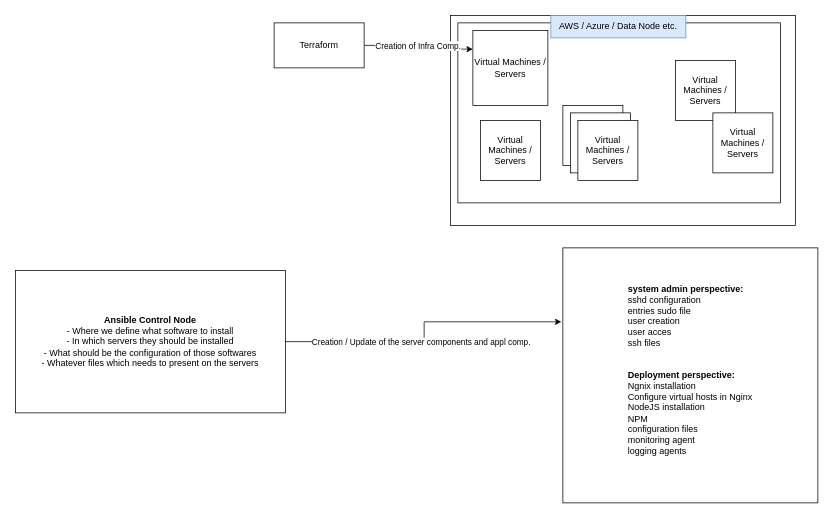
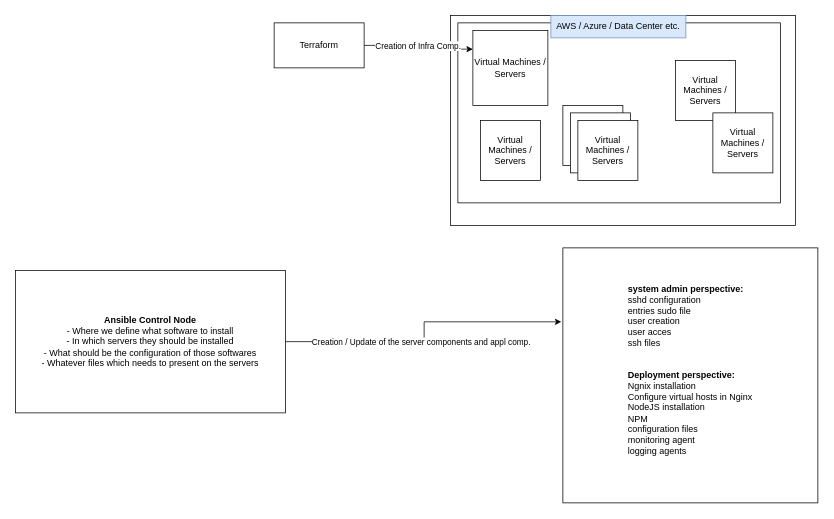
(618, 27) -> (618, 27)
